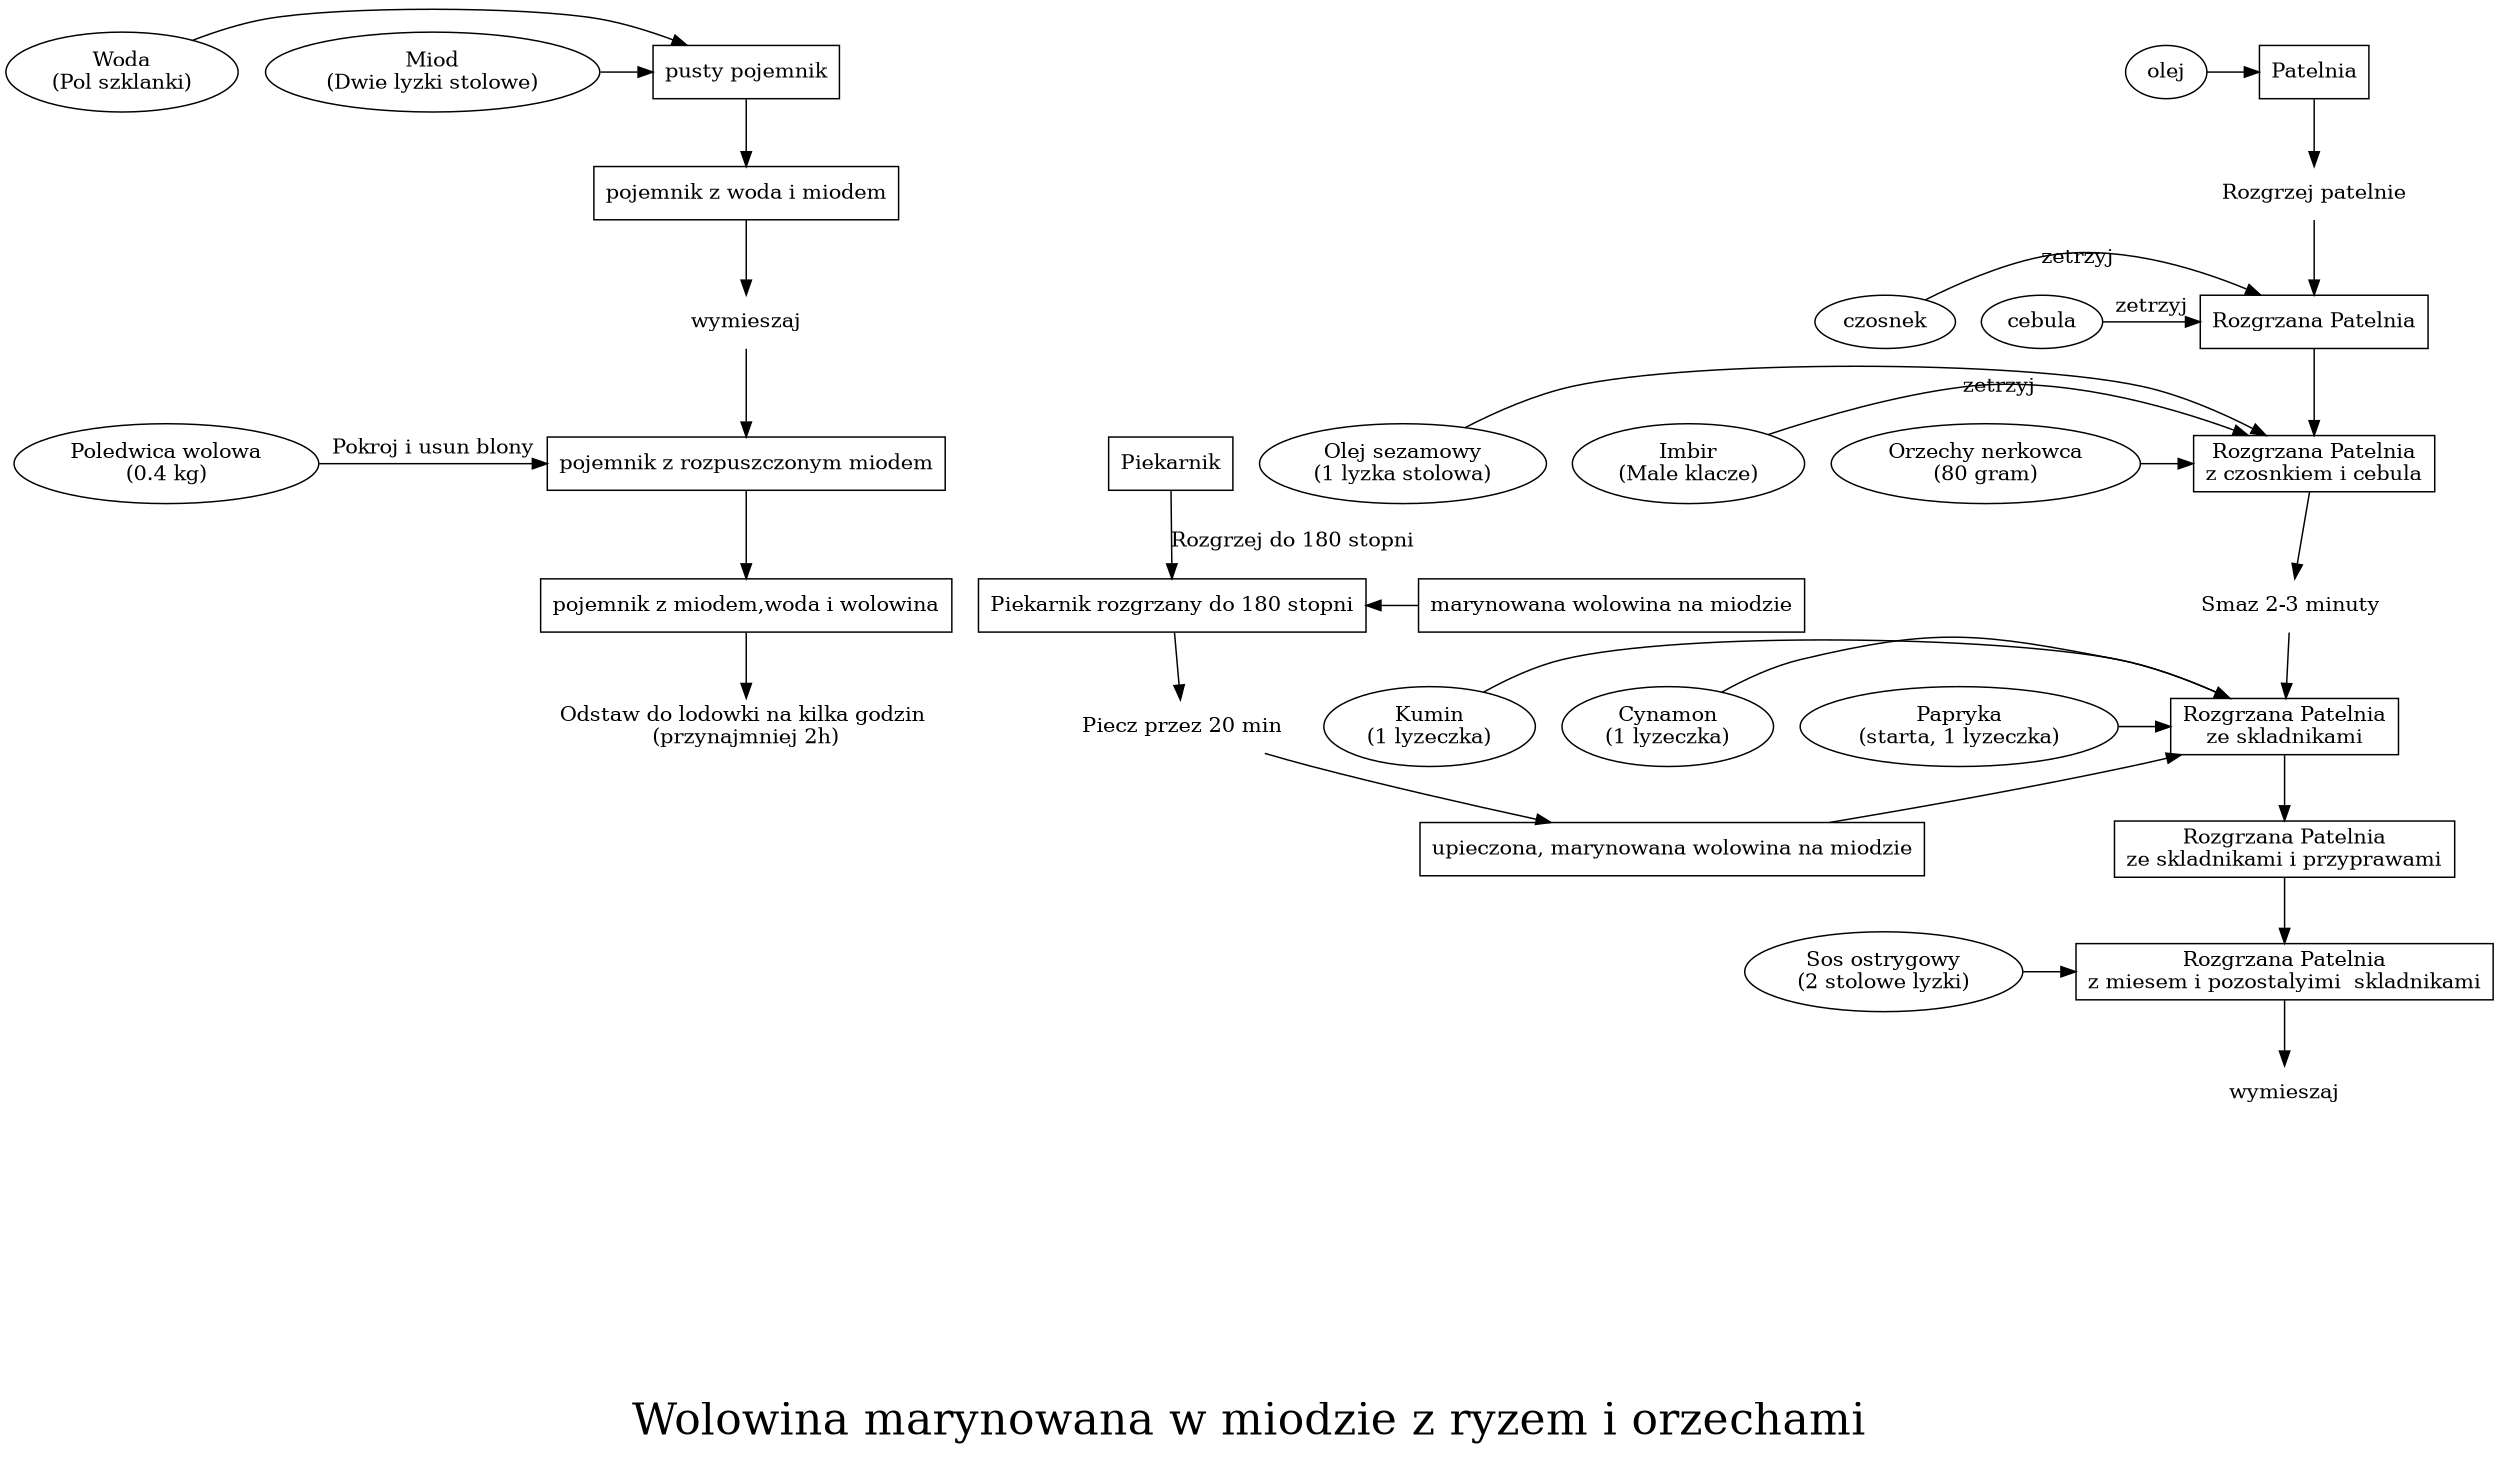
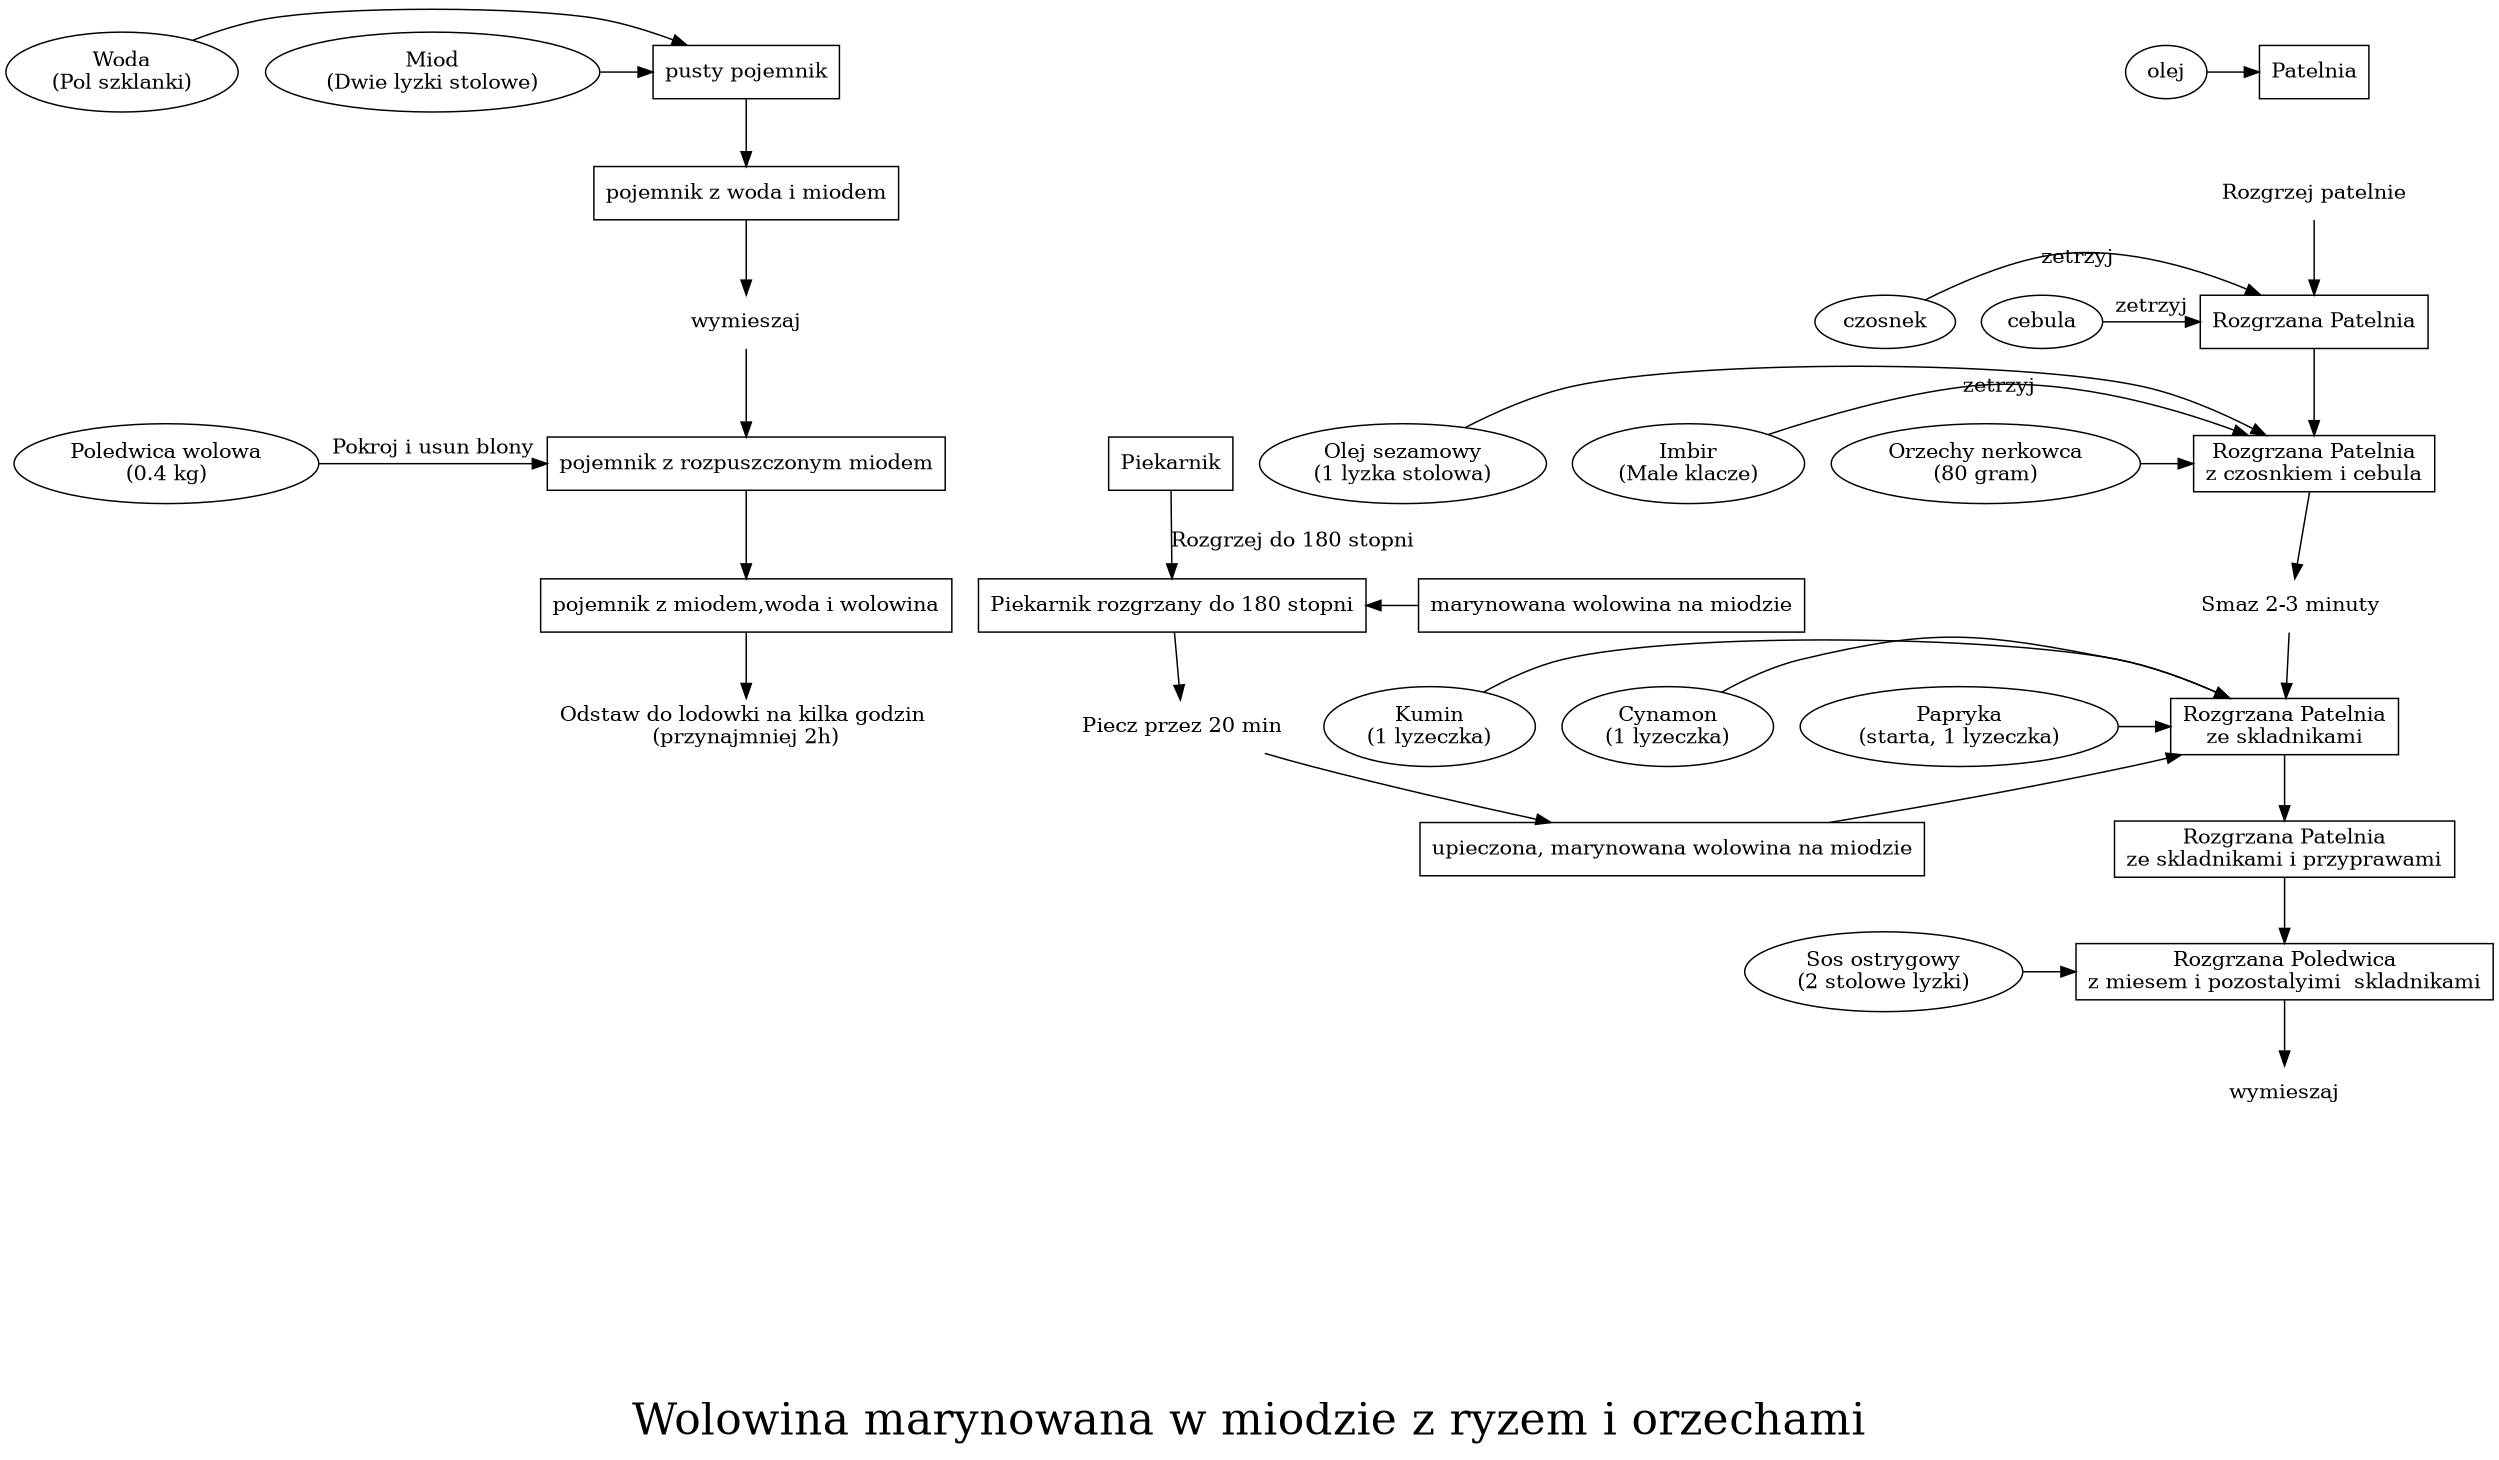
(2314, 125) -> none
(2285, 972) -> (2285, 972)
